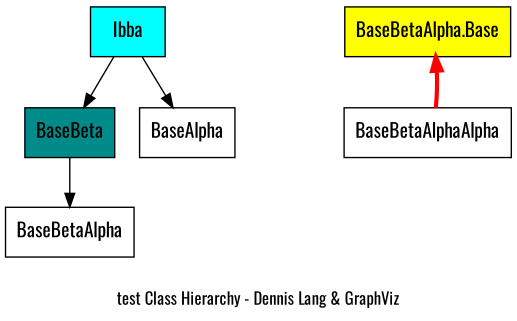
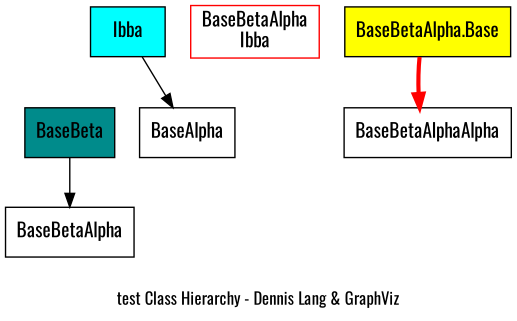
none -> (255, 32)
(102, 76) -> none
(437, 89) -> (418, 75)
